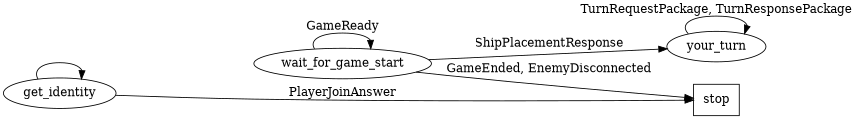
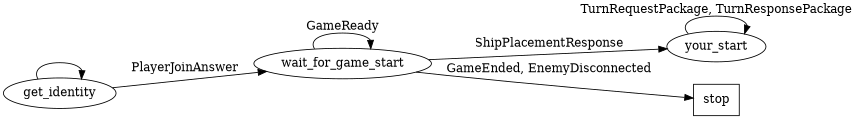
(716, 47) -> (716, 47)
(400, 101) -> (185, 80)
